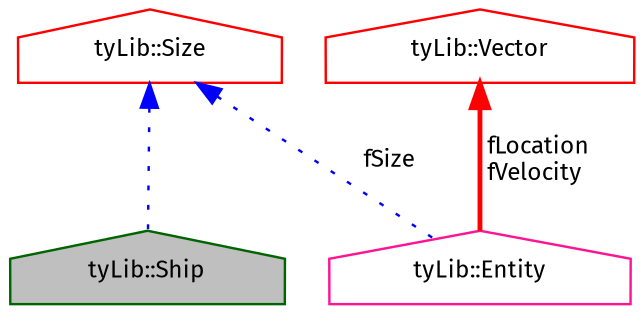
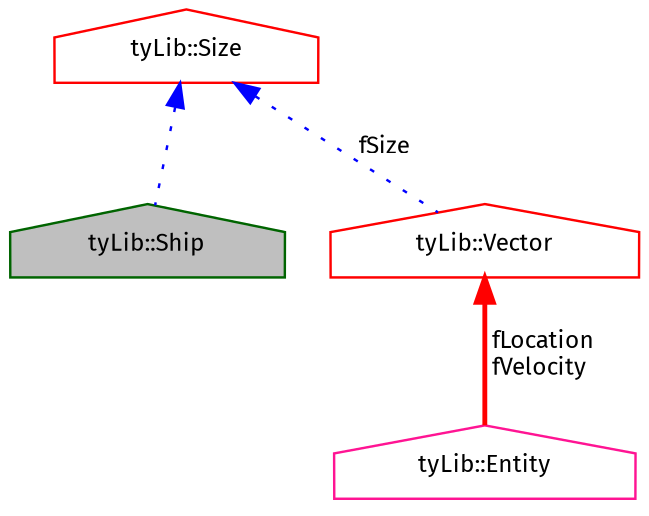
(325, 167) -> (347, 154)
